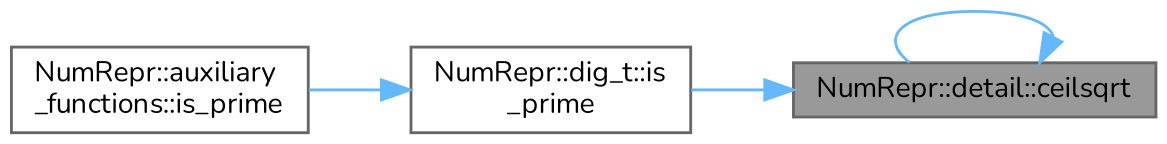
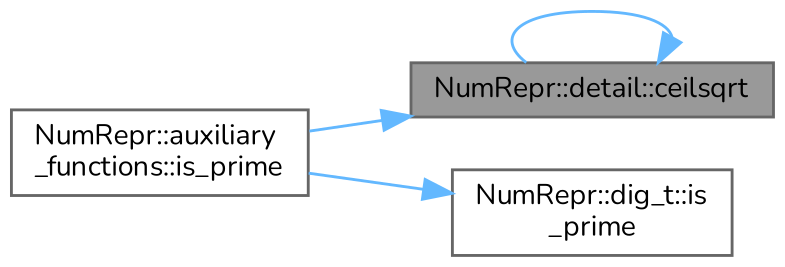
(728, 90) -> (346, 126)
